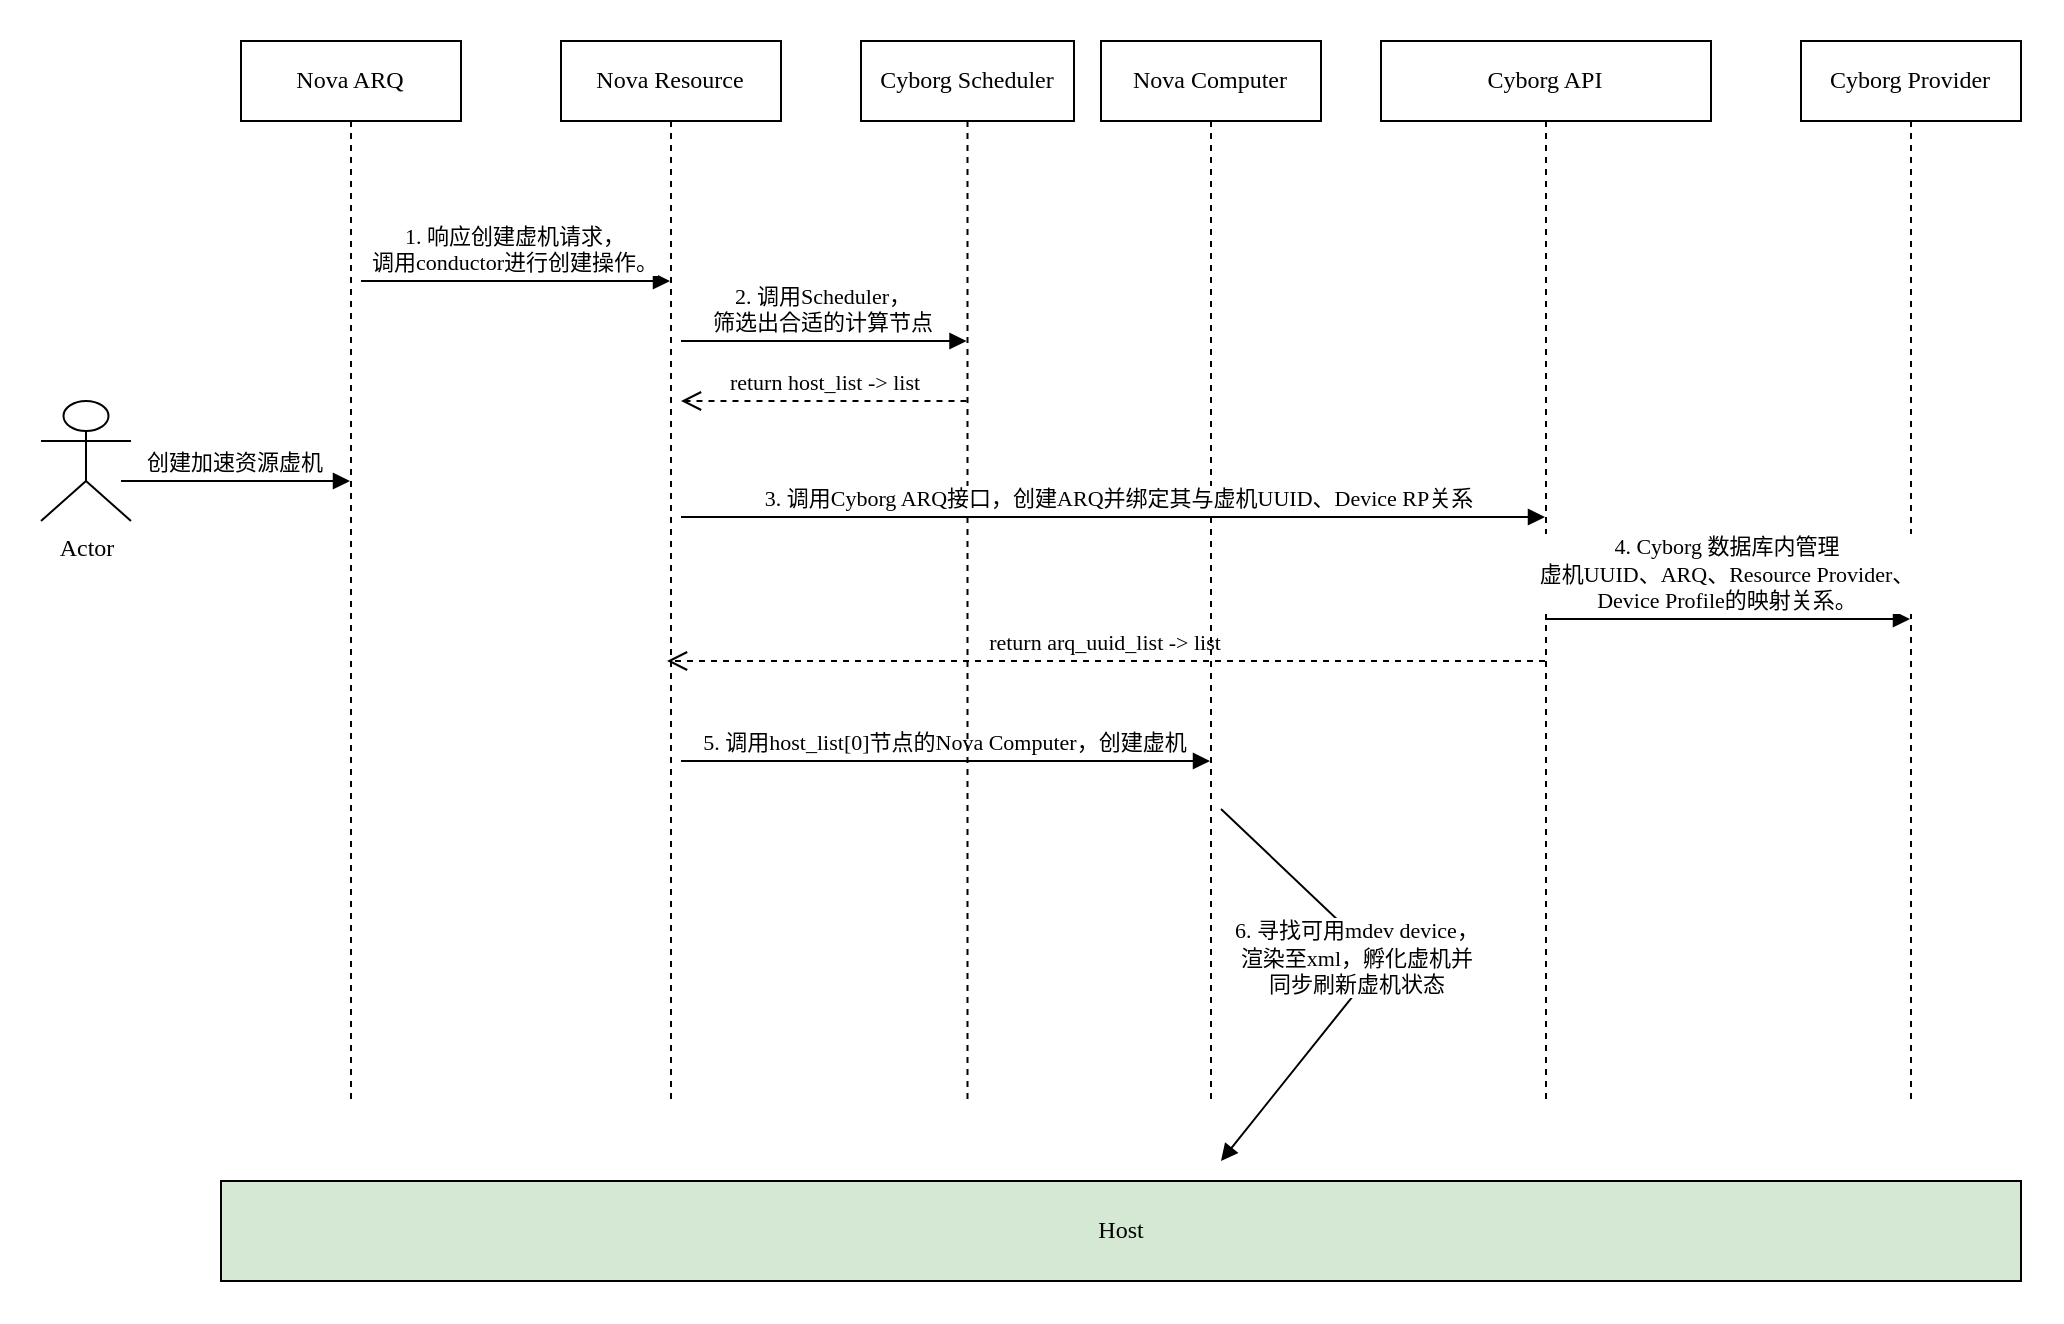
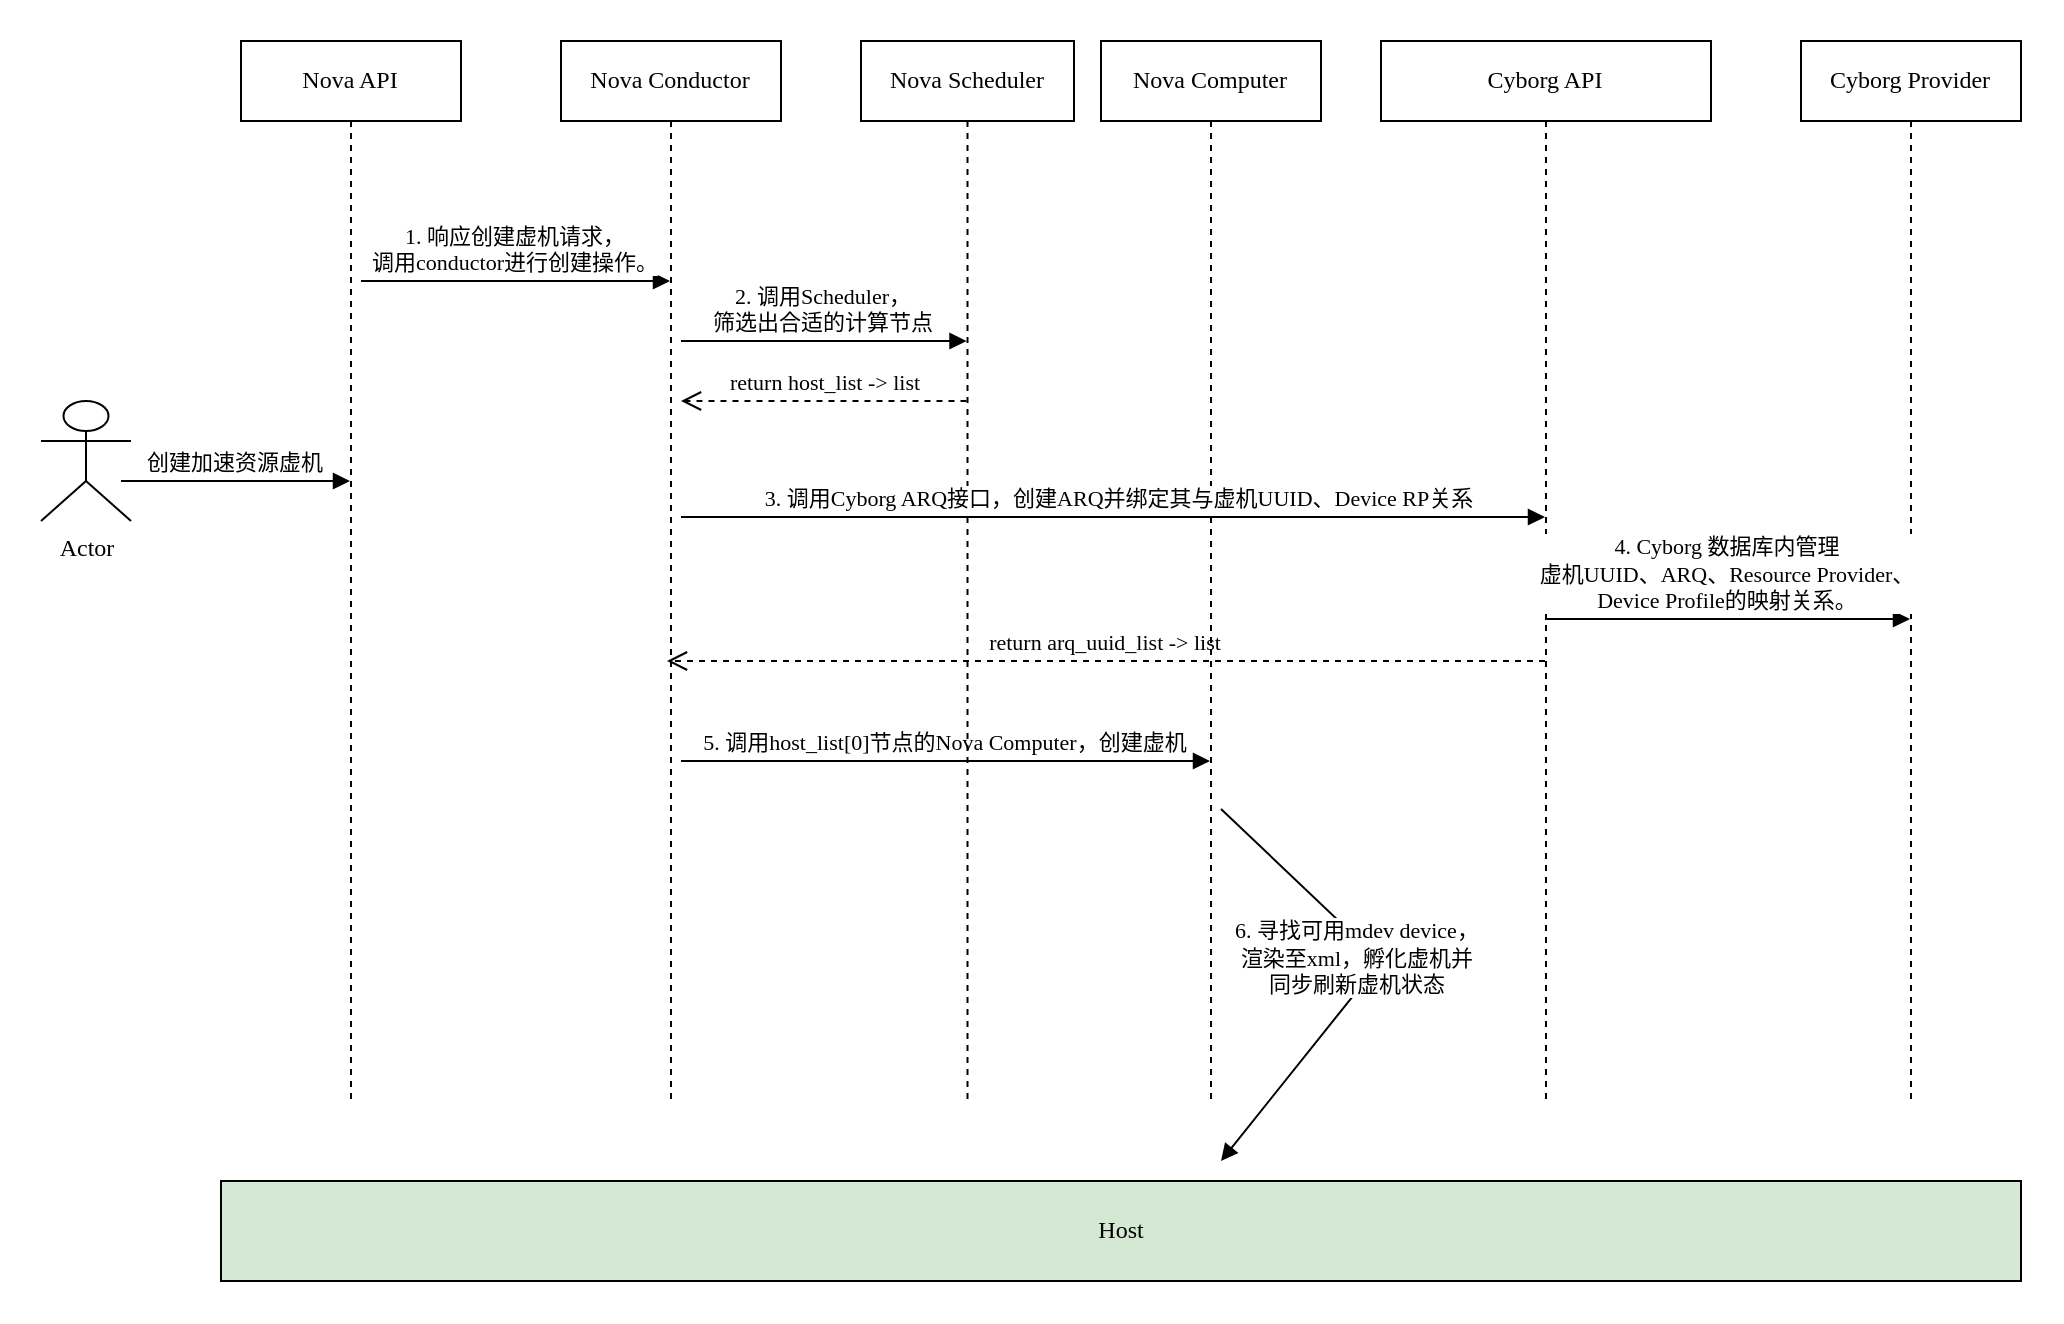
(351, 81) -> (351, 81)
(671, 81) -> (671, 81)
(968, 81) -> (968, 81)
